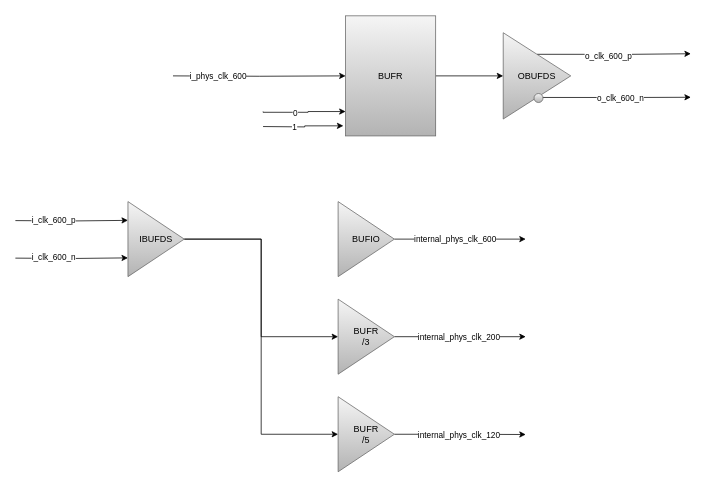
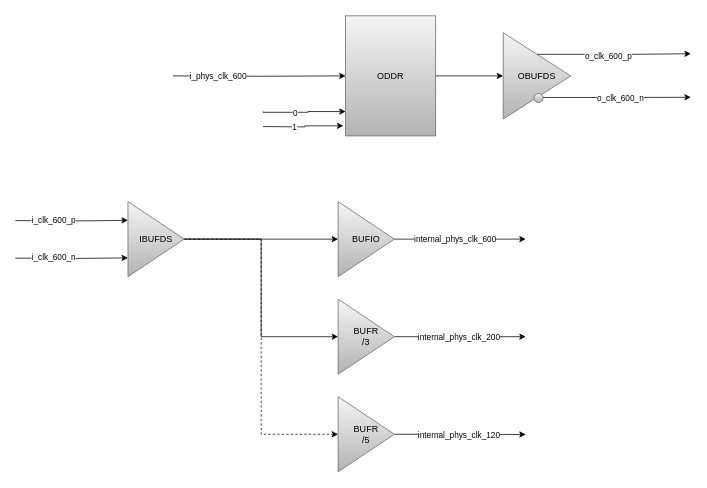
(390, 76) -> (390, 76)
none -> (331, 239)
(261, 421) -> (261, 421)
